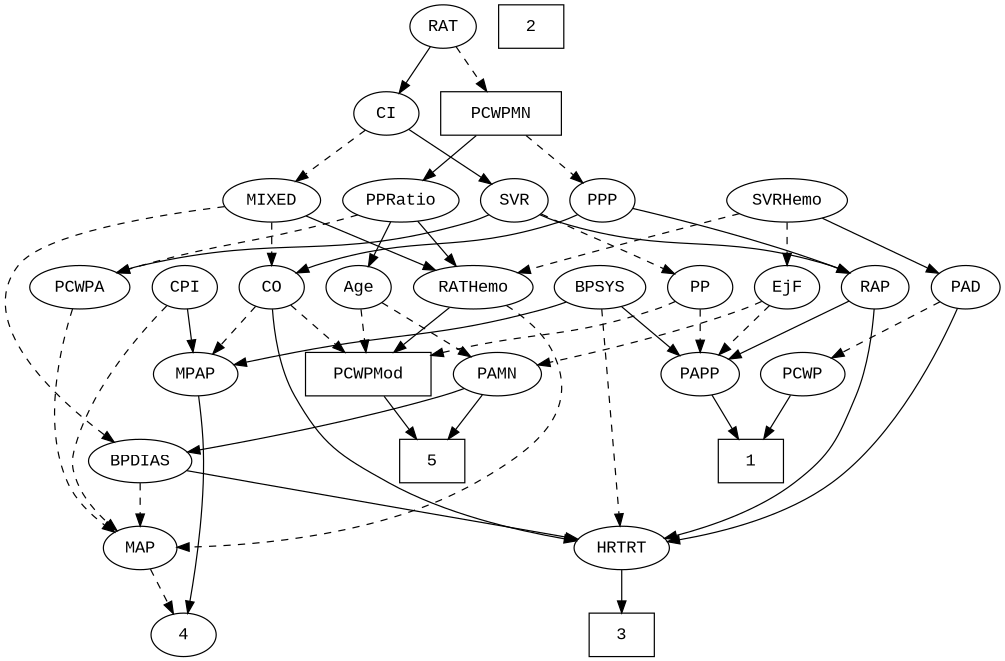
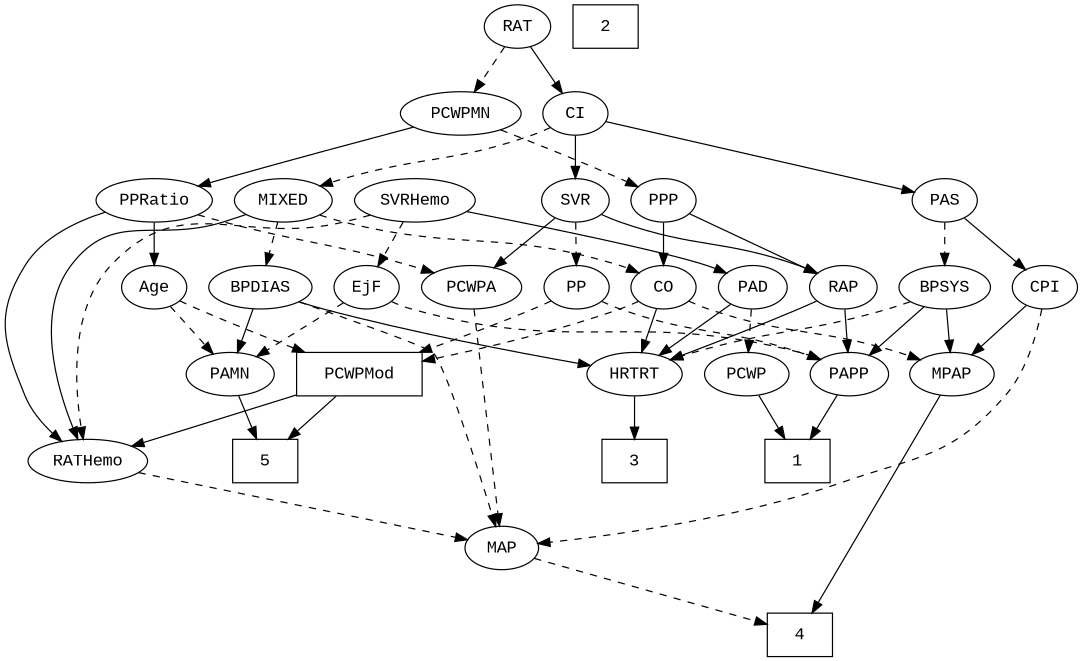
(501, 113) -> (461, 113)
none -> (945, 200)
(431, 322) -> (220, 419)
(333, 423) -> (248, 322)
(184, 635) -> (800, 635)
